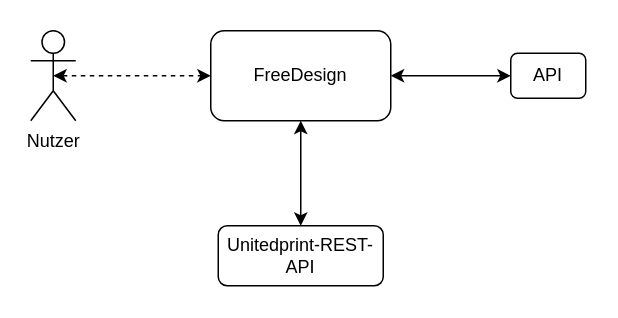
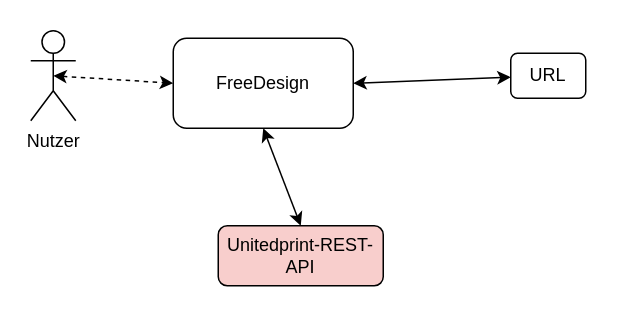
(301, 76) -> (263, 83)
(548, 76) -> (548, 76)
(301, 256) -> (301, 256)
